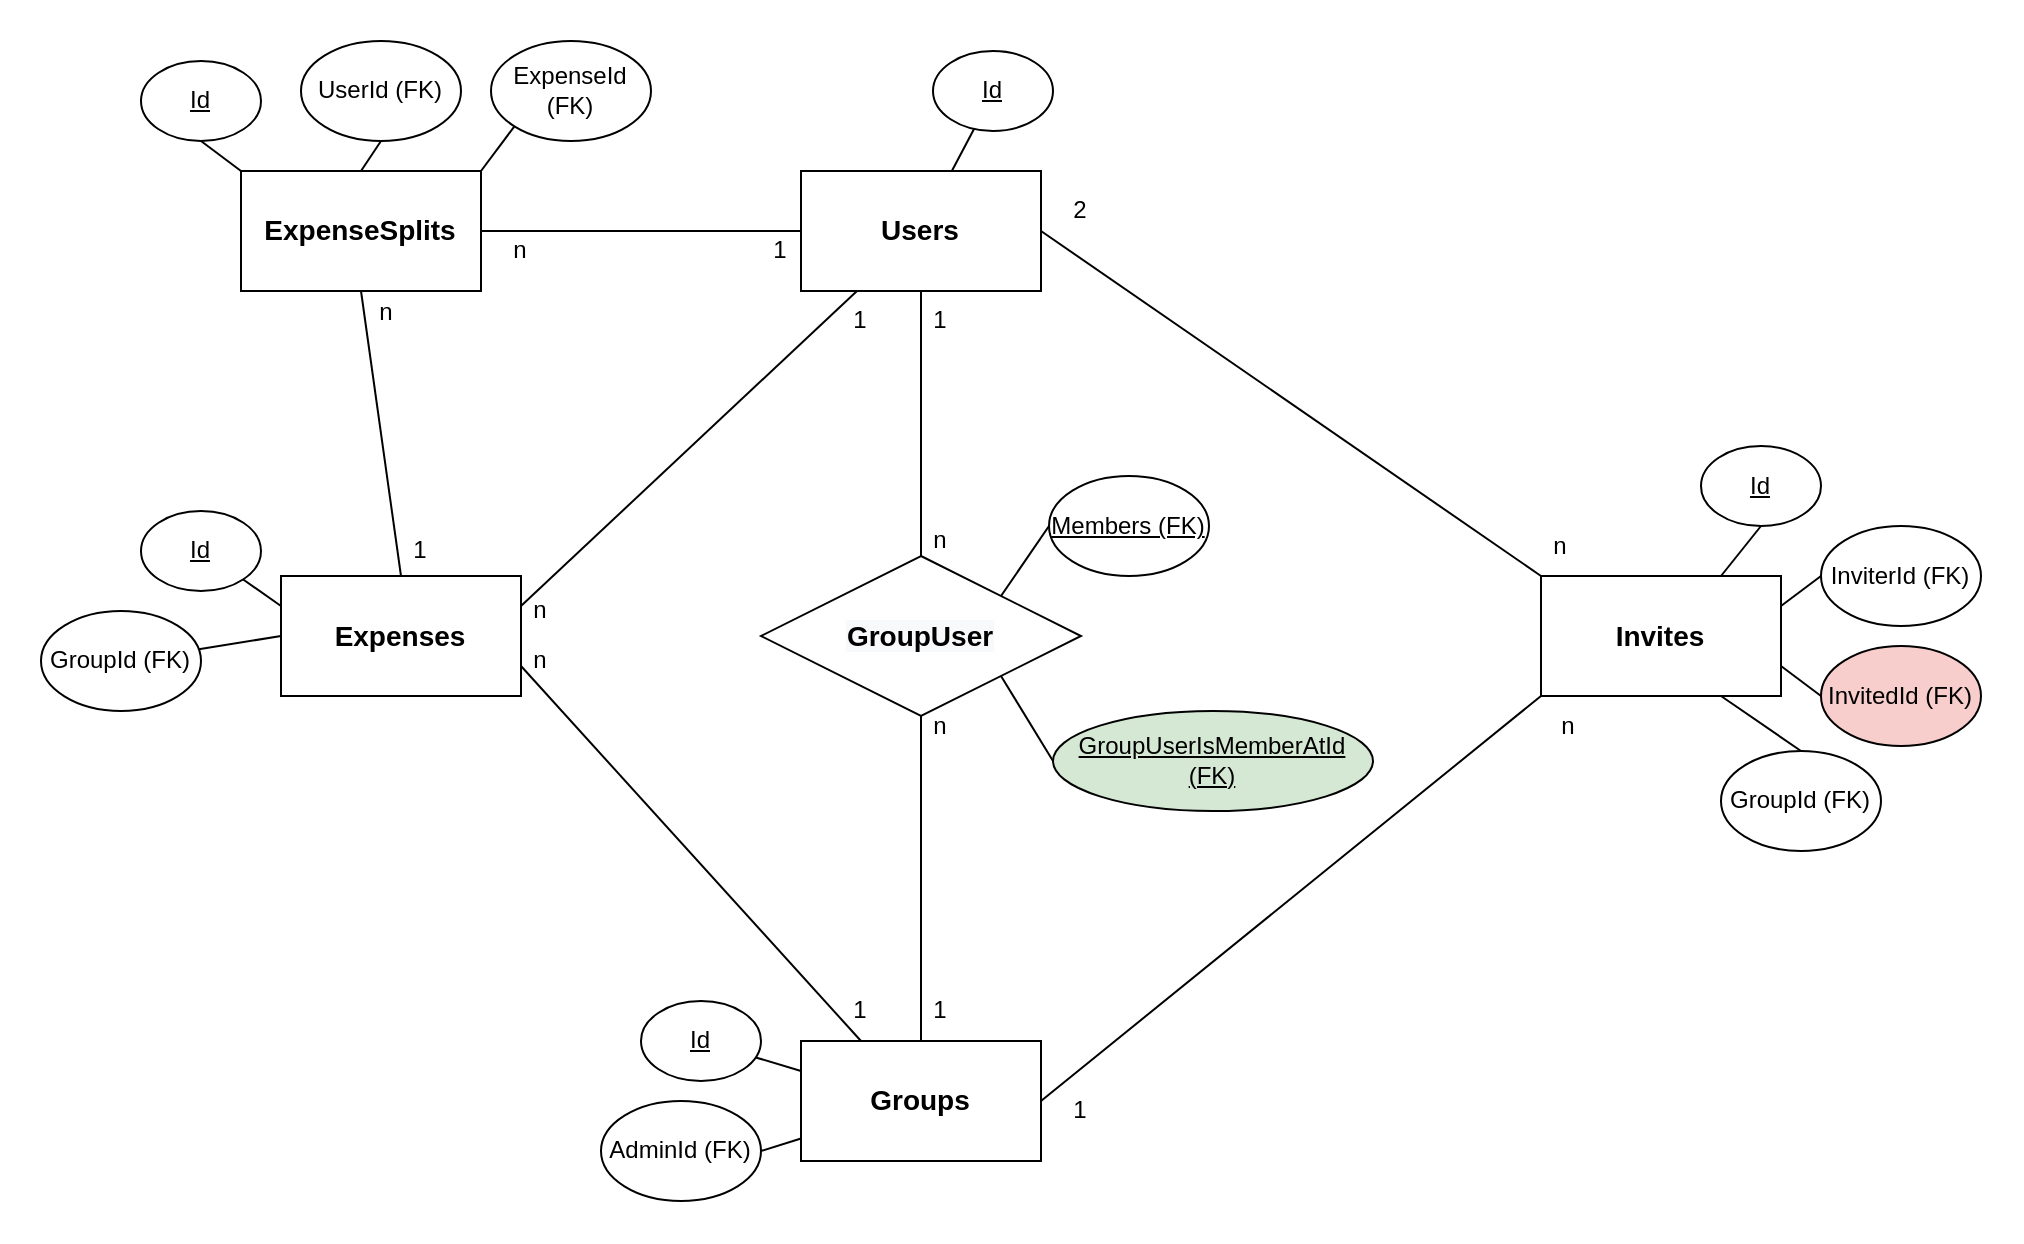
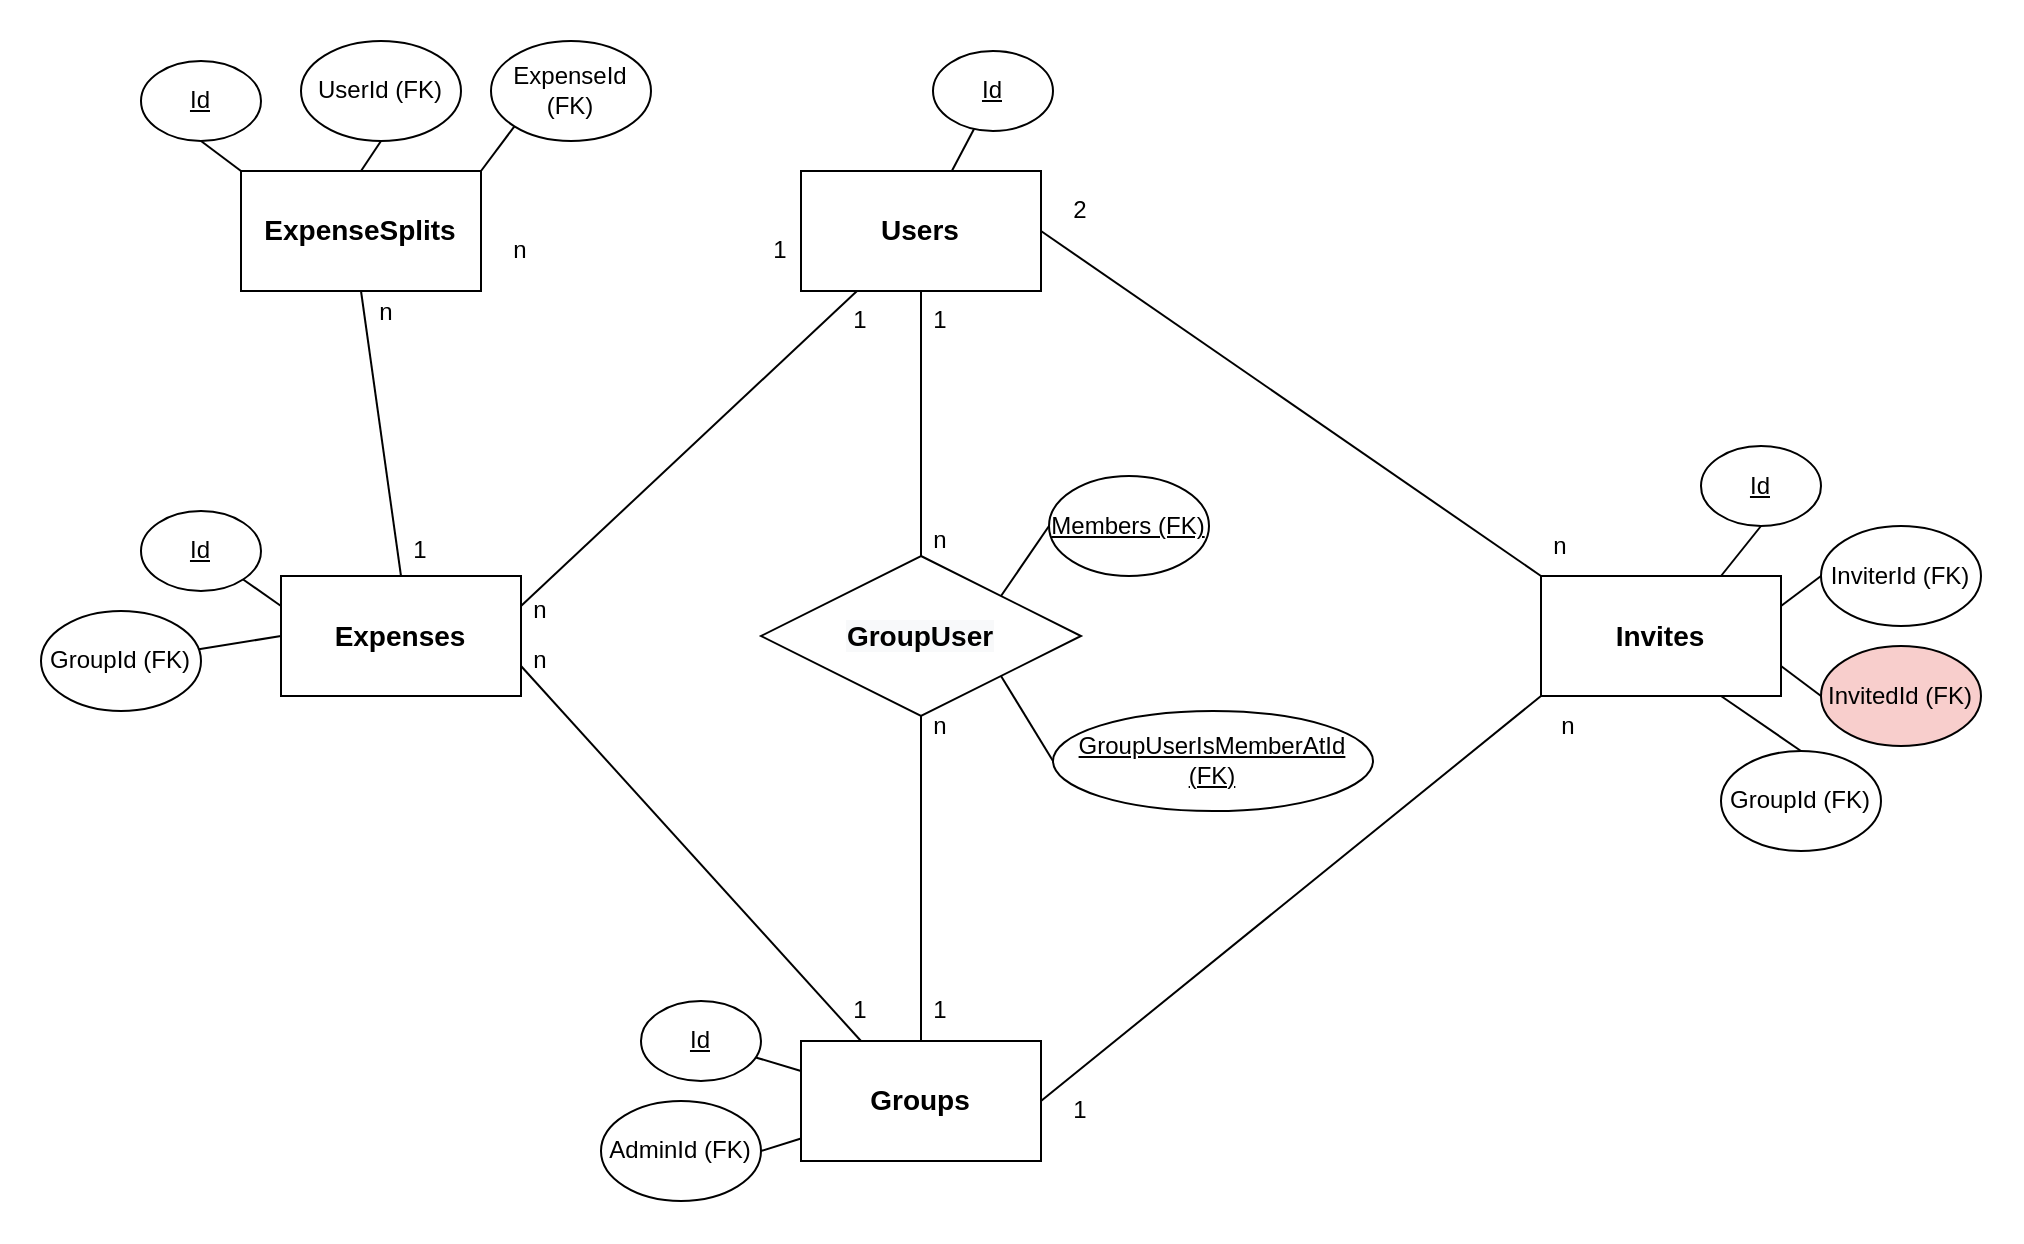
(641, 231) -> none
(1213, 761) -> (1213, 761)
